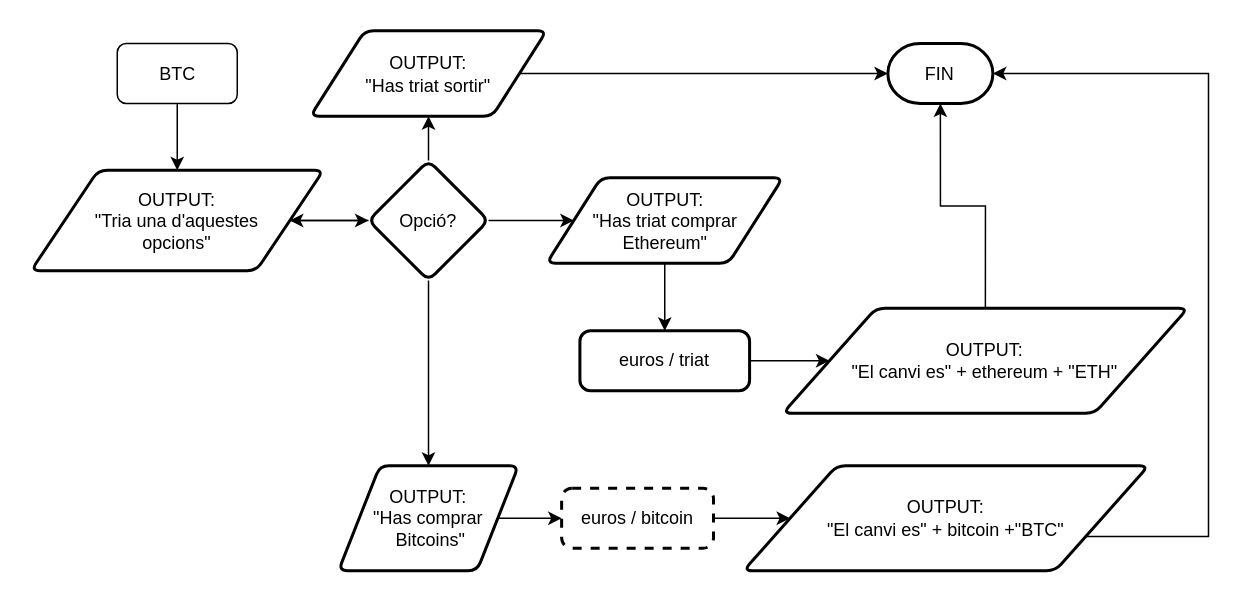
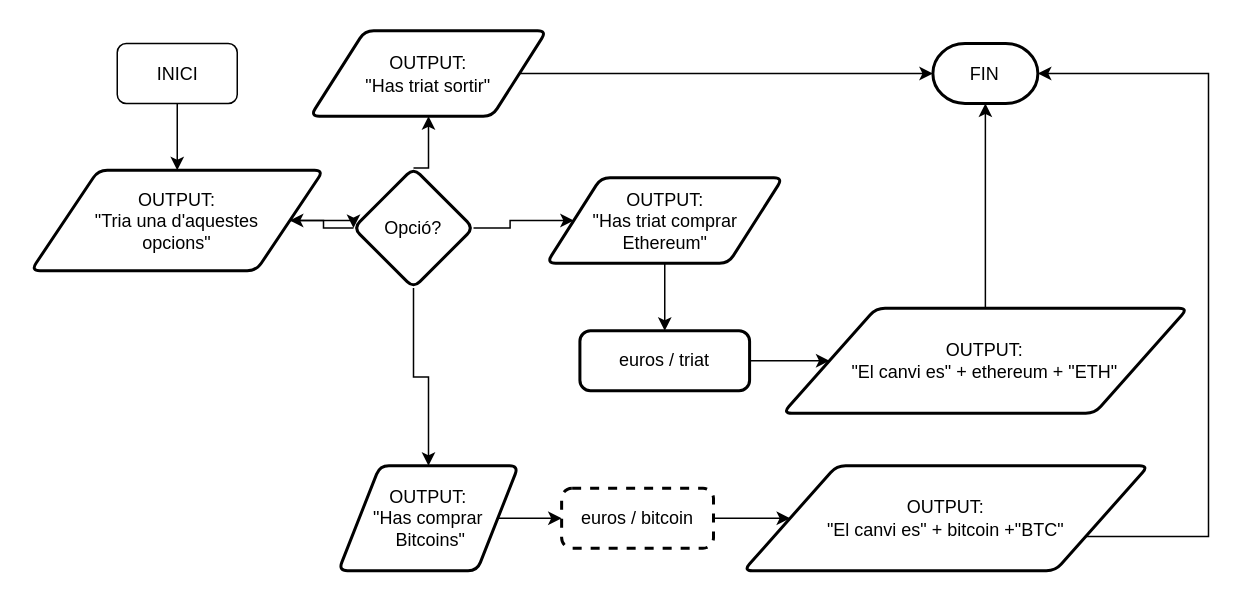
(178, 74) -> (178, 74)
(940, 74) -> (985, 74)
(428, 221) -> (413, 228)
